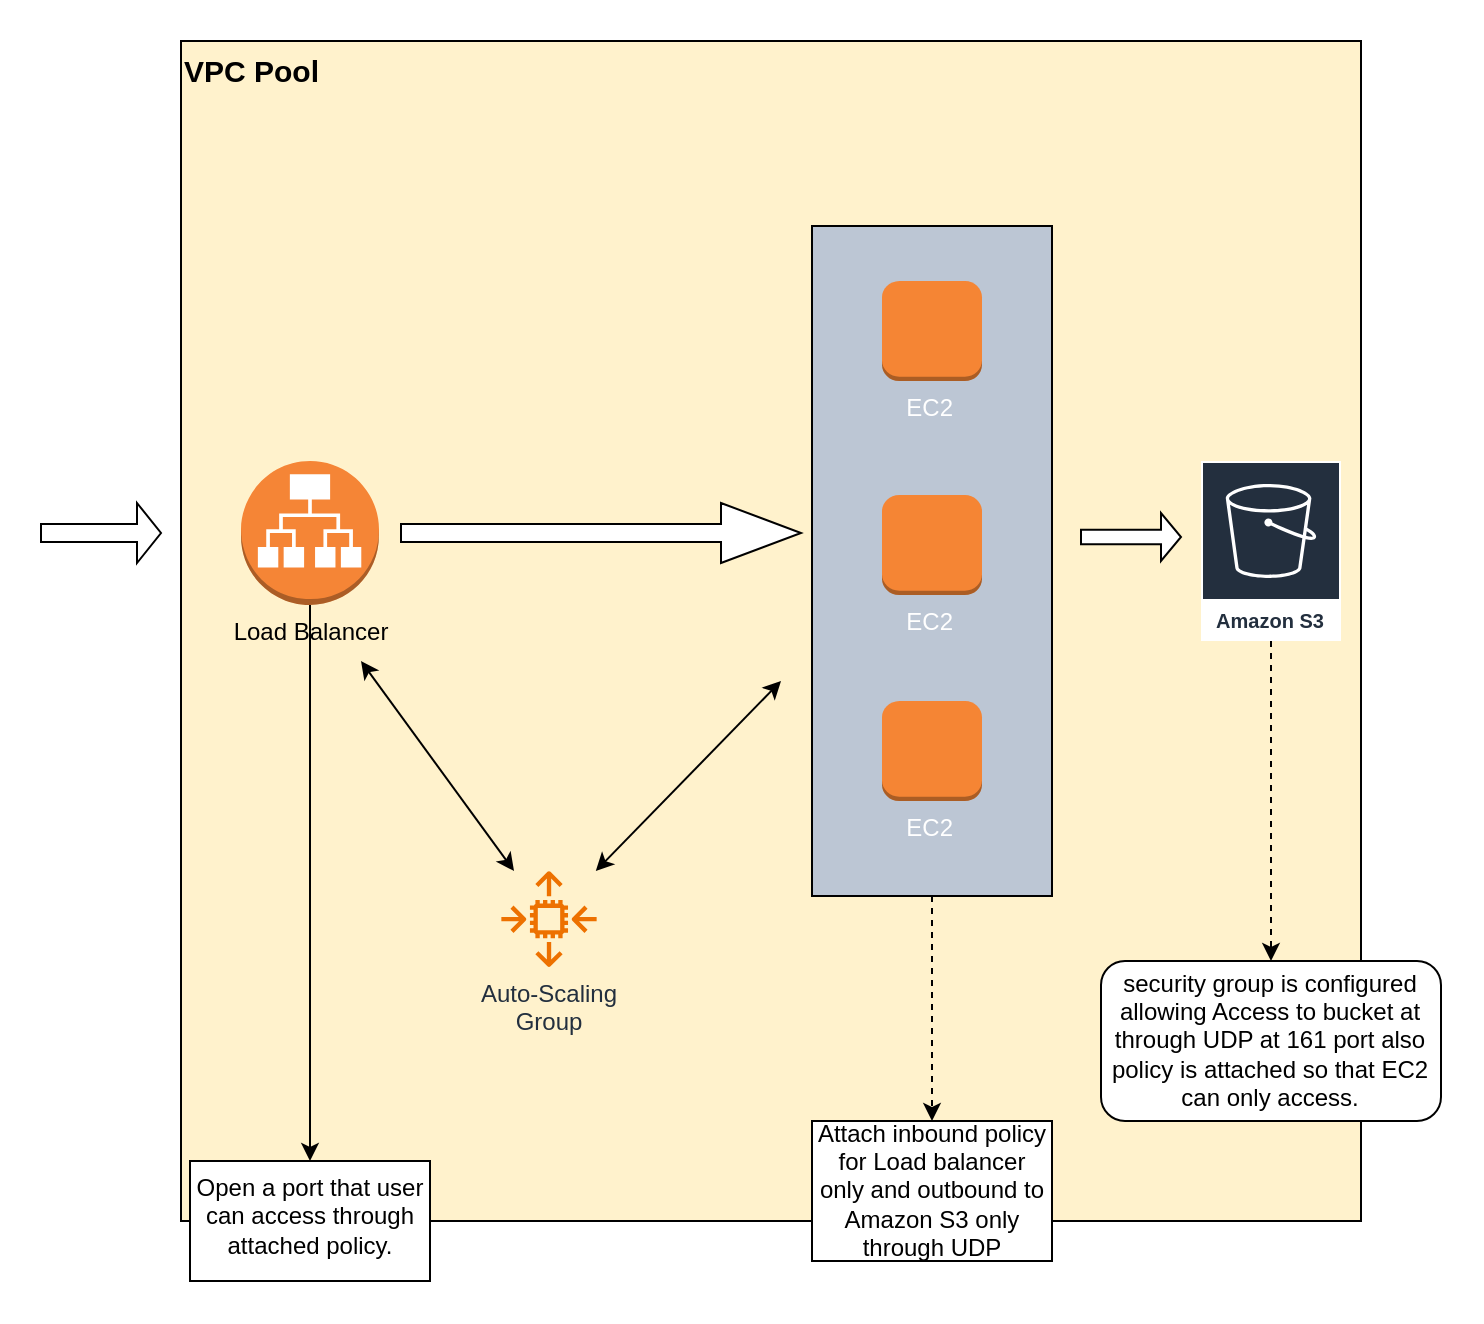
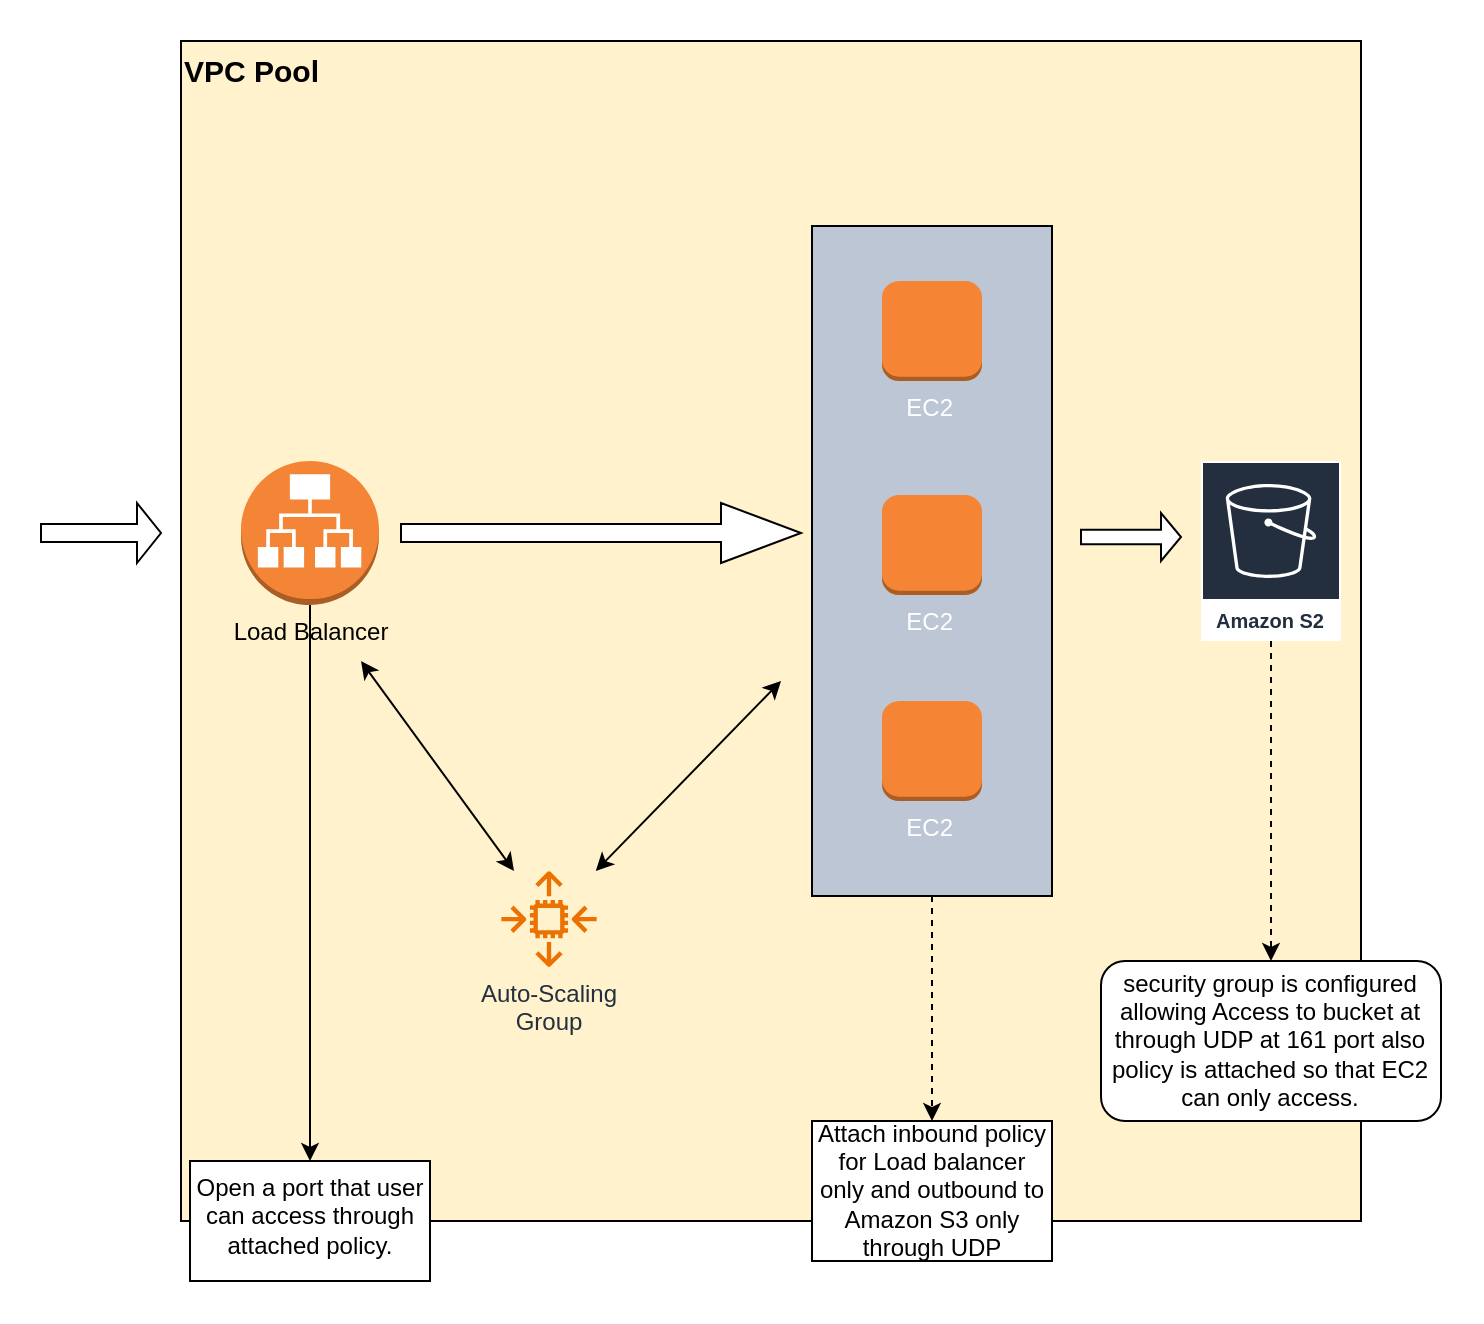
(1271, 621) -> (1271, 621)
